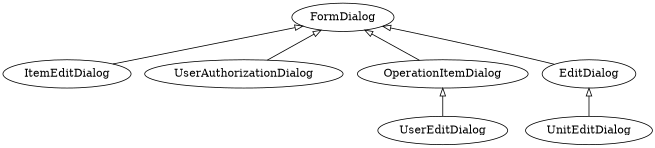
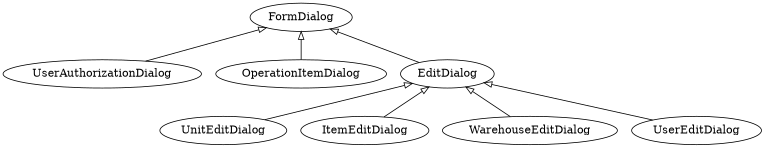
(204, 46) -> (403, 104)
(443, 106) -> (572, 102)
none -> (530, 130)
